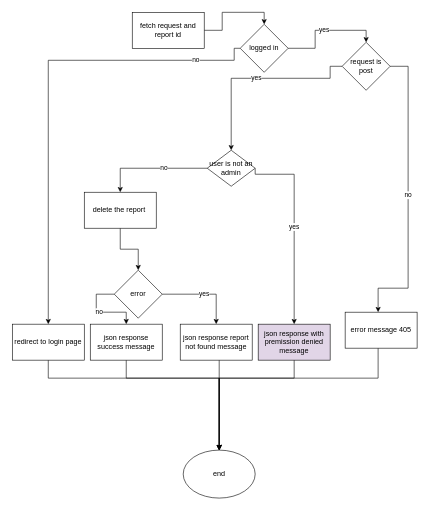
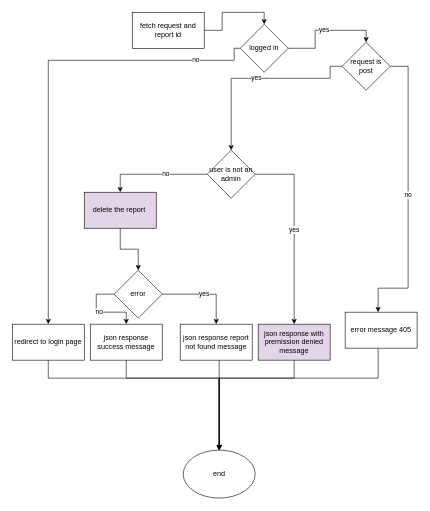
(231, 168) -> (231, 174)
(120, 210) -> (120, 210)
